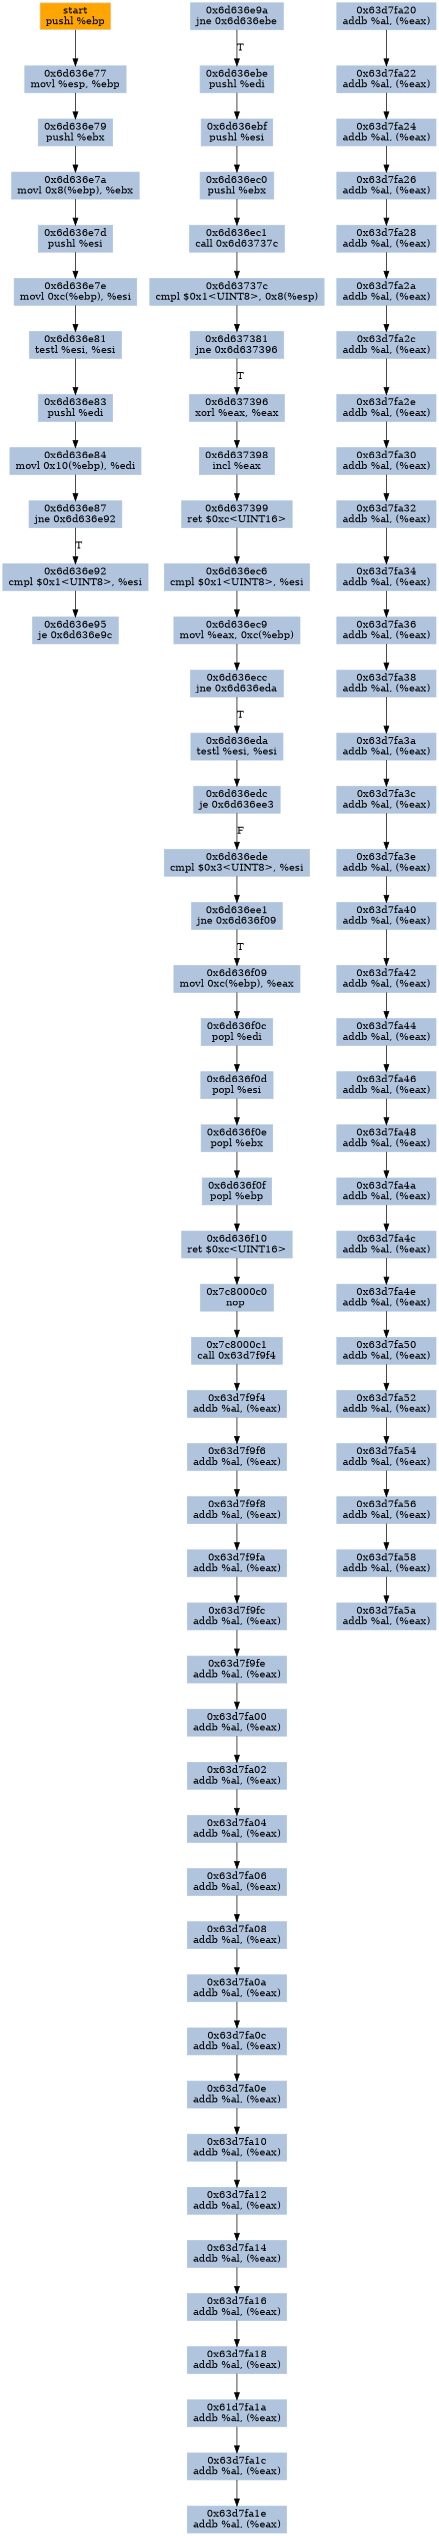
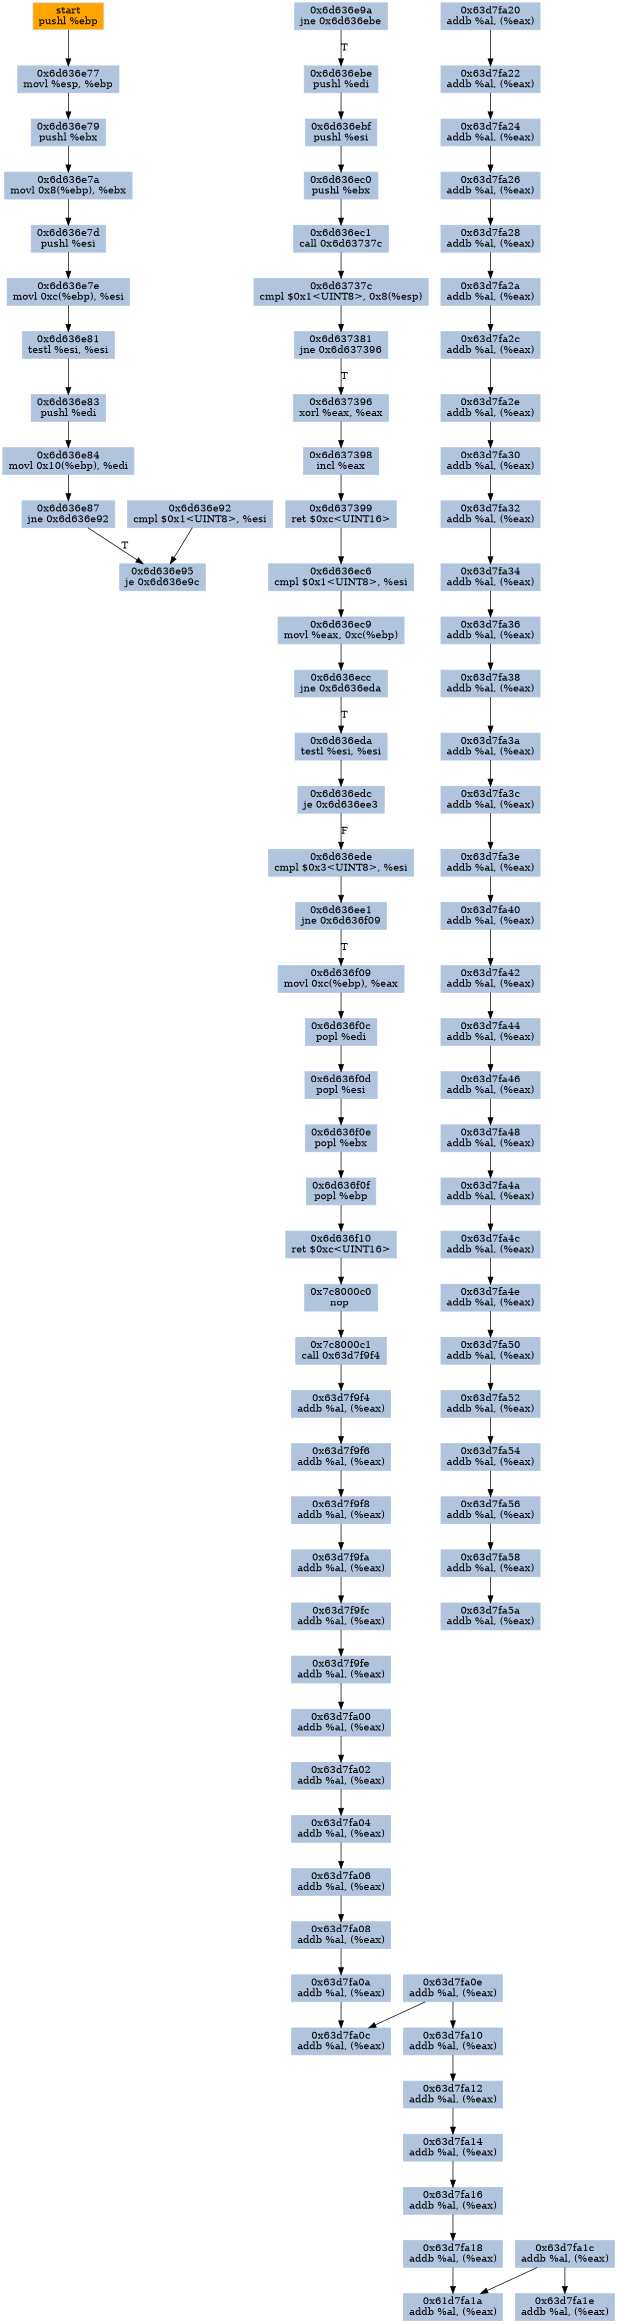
(75, 542) -> (113, 544)
(237, 2064) -> (400, 2013)
(237, 2436) -> (512, 2279)
